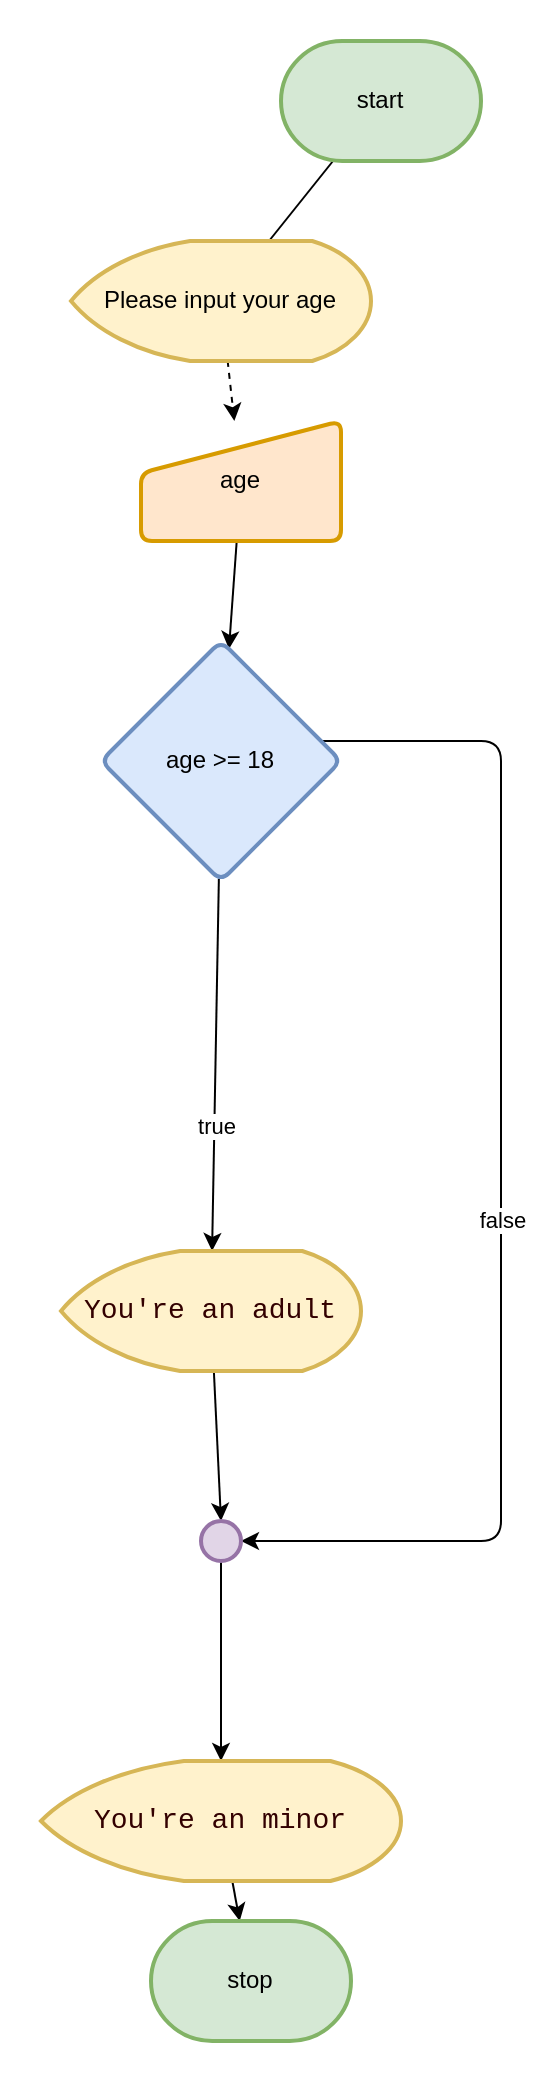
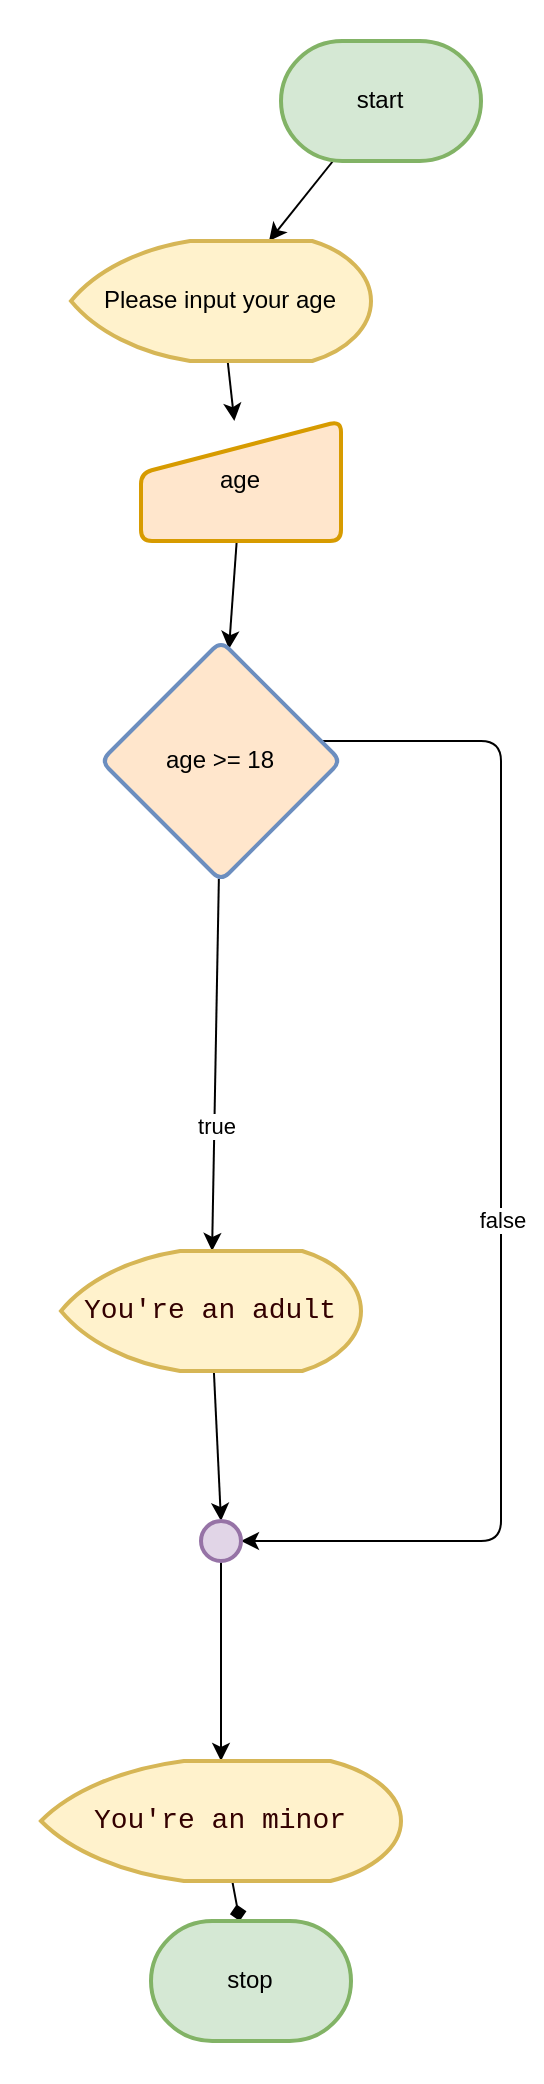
(275, 234) -> (278, 229)
(230, 386) -> (230, 386)
(221, 761) -> (221, 761)
(237, 1906) -> (237, 1905)
